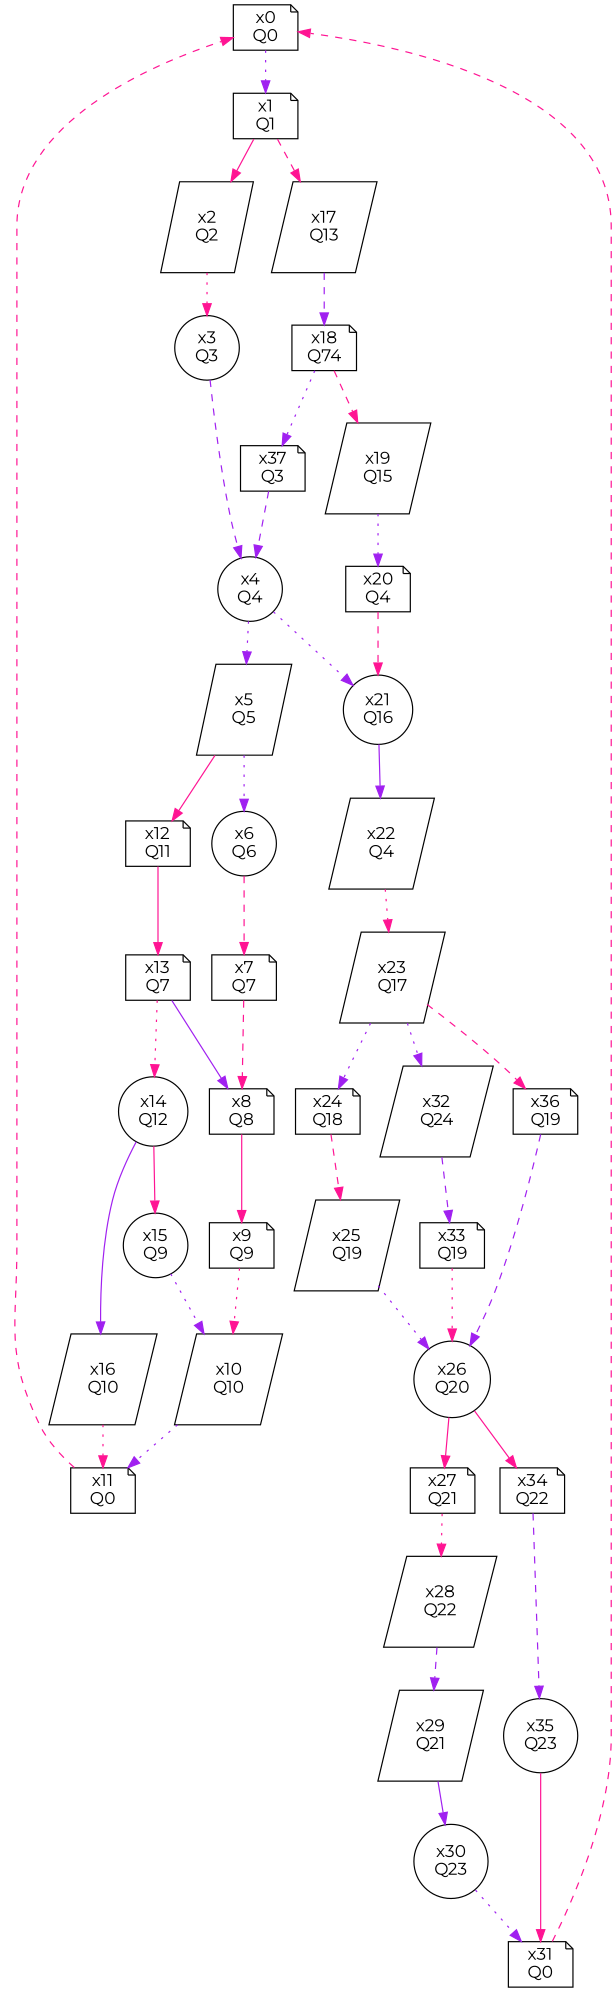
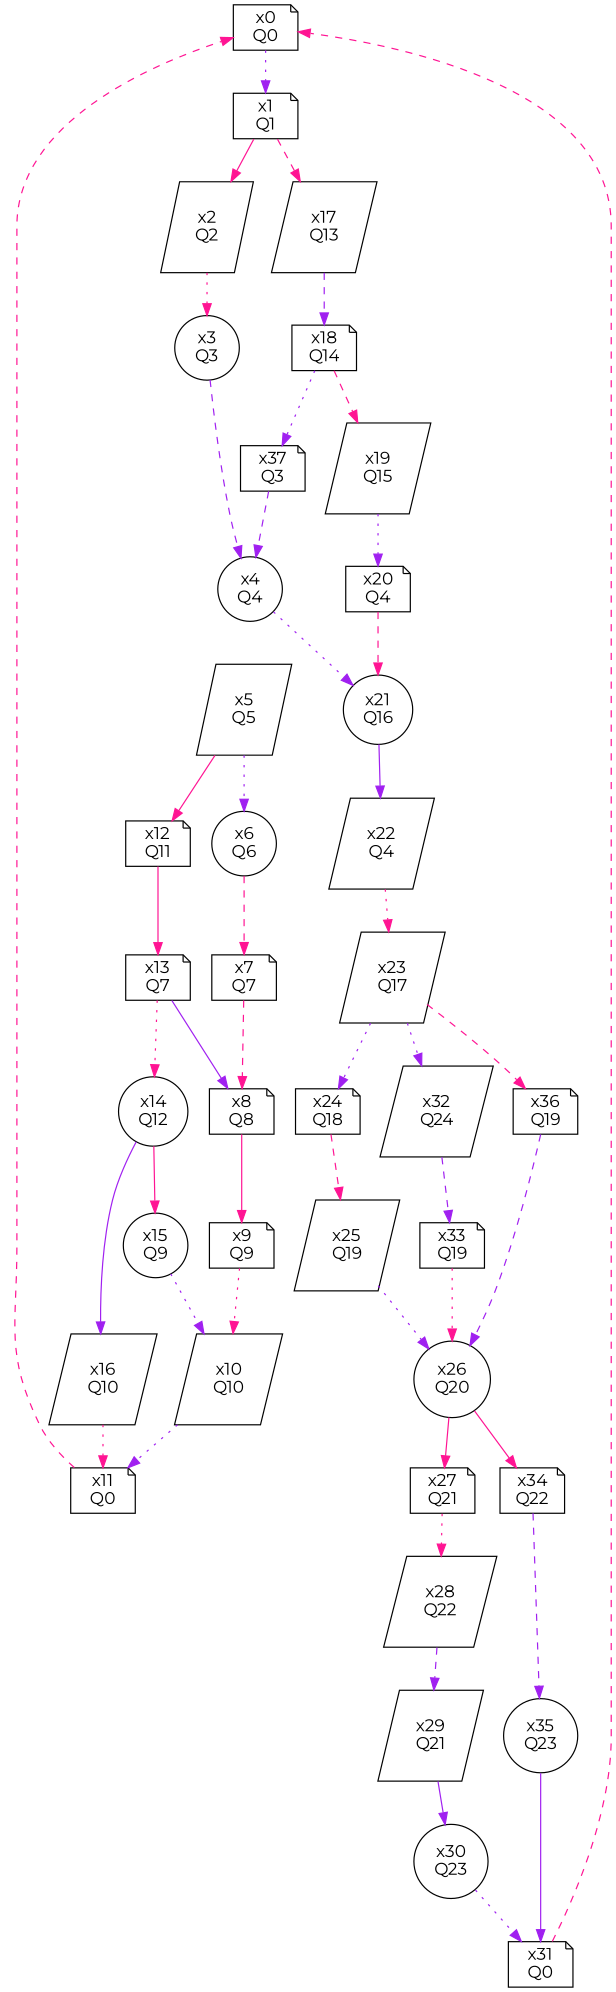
(324, 348) -> (324, 348)
(248, 637) -> none
(541, 1851) -> (541, 1851)
